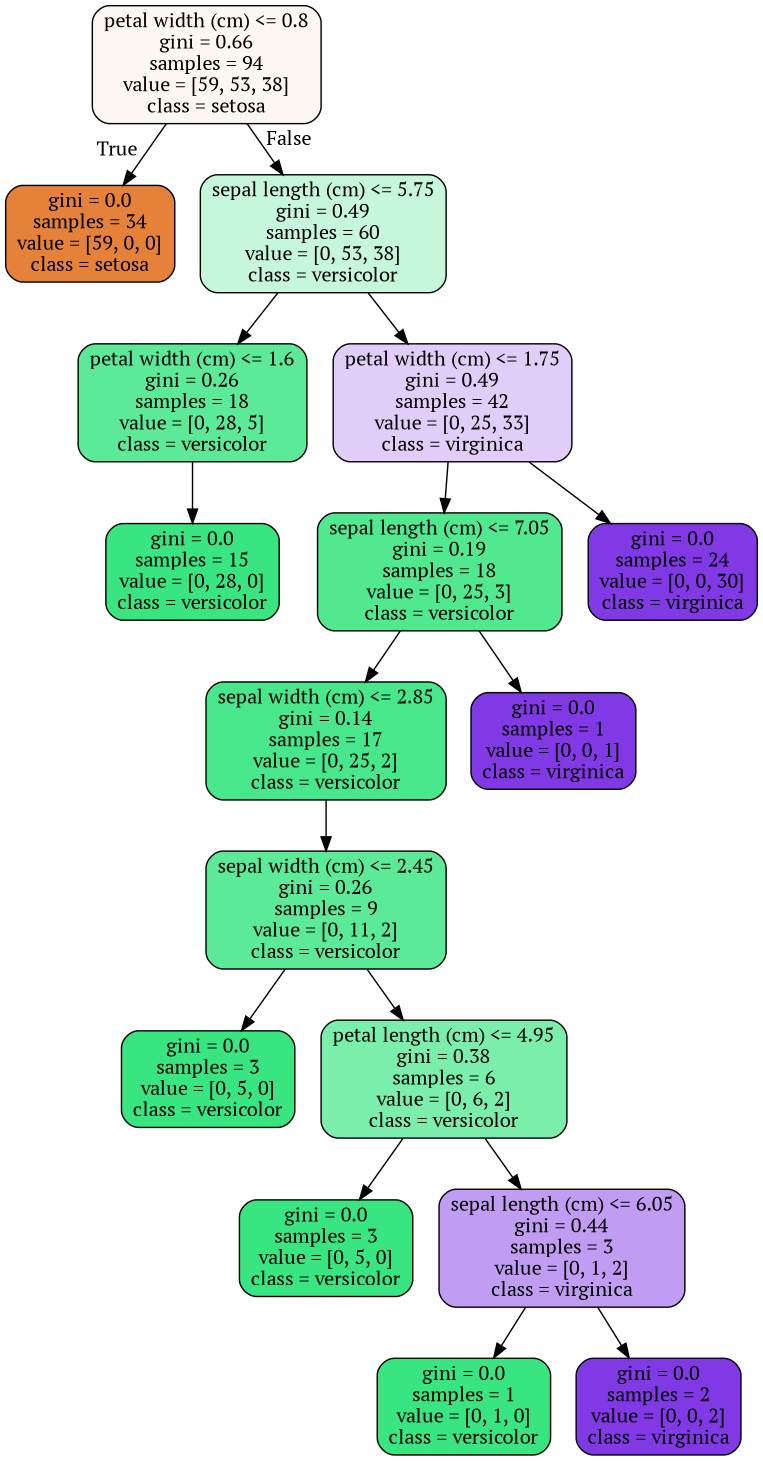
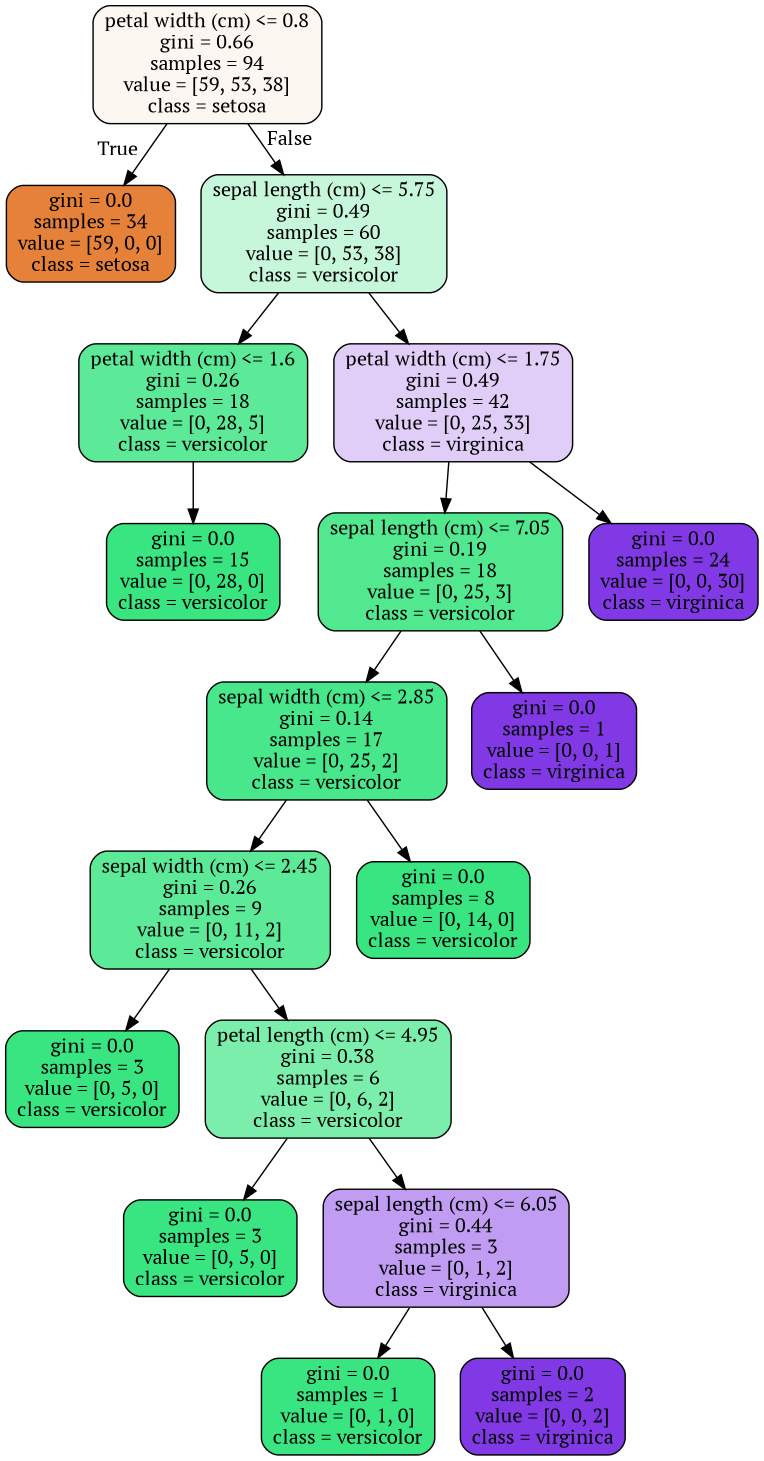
none -> (443, 910)
